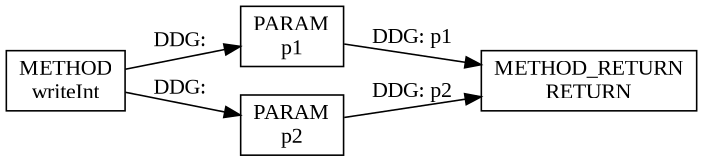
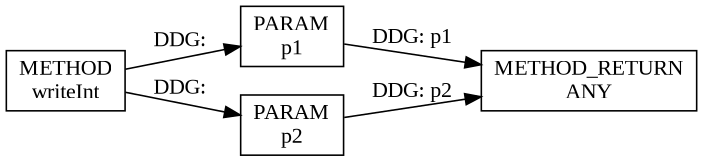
(589, 92) -> (589, 92)
